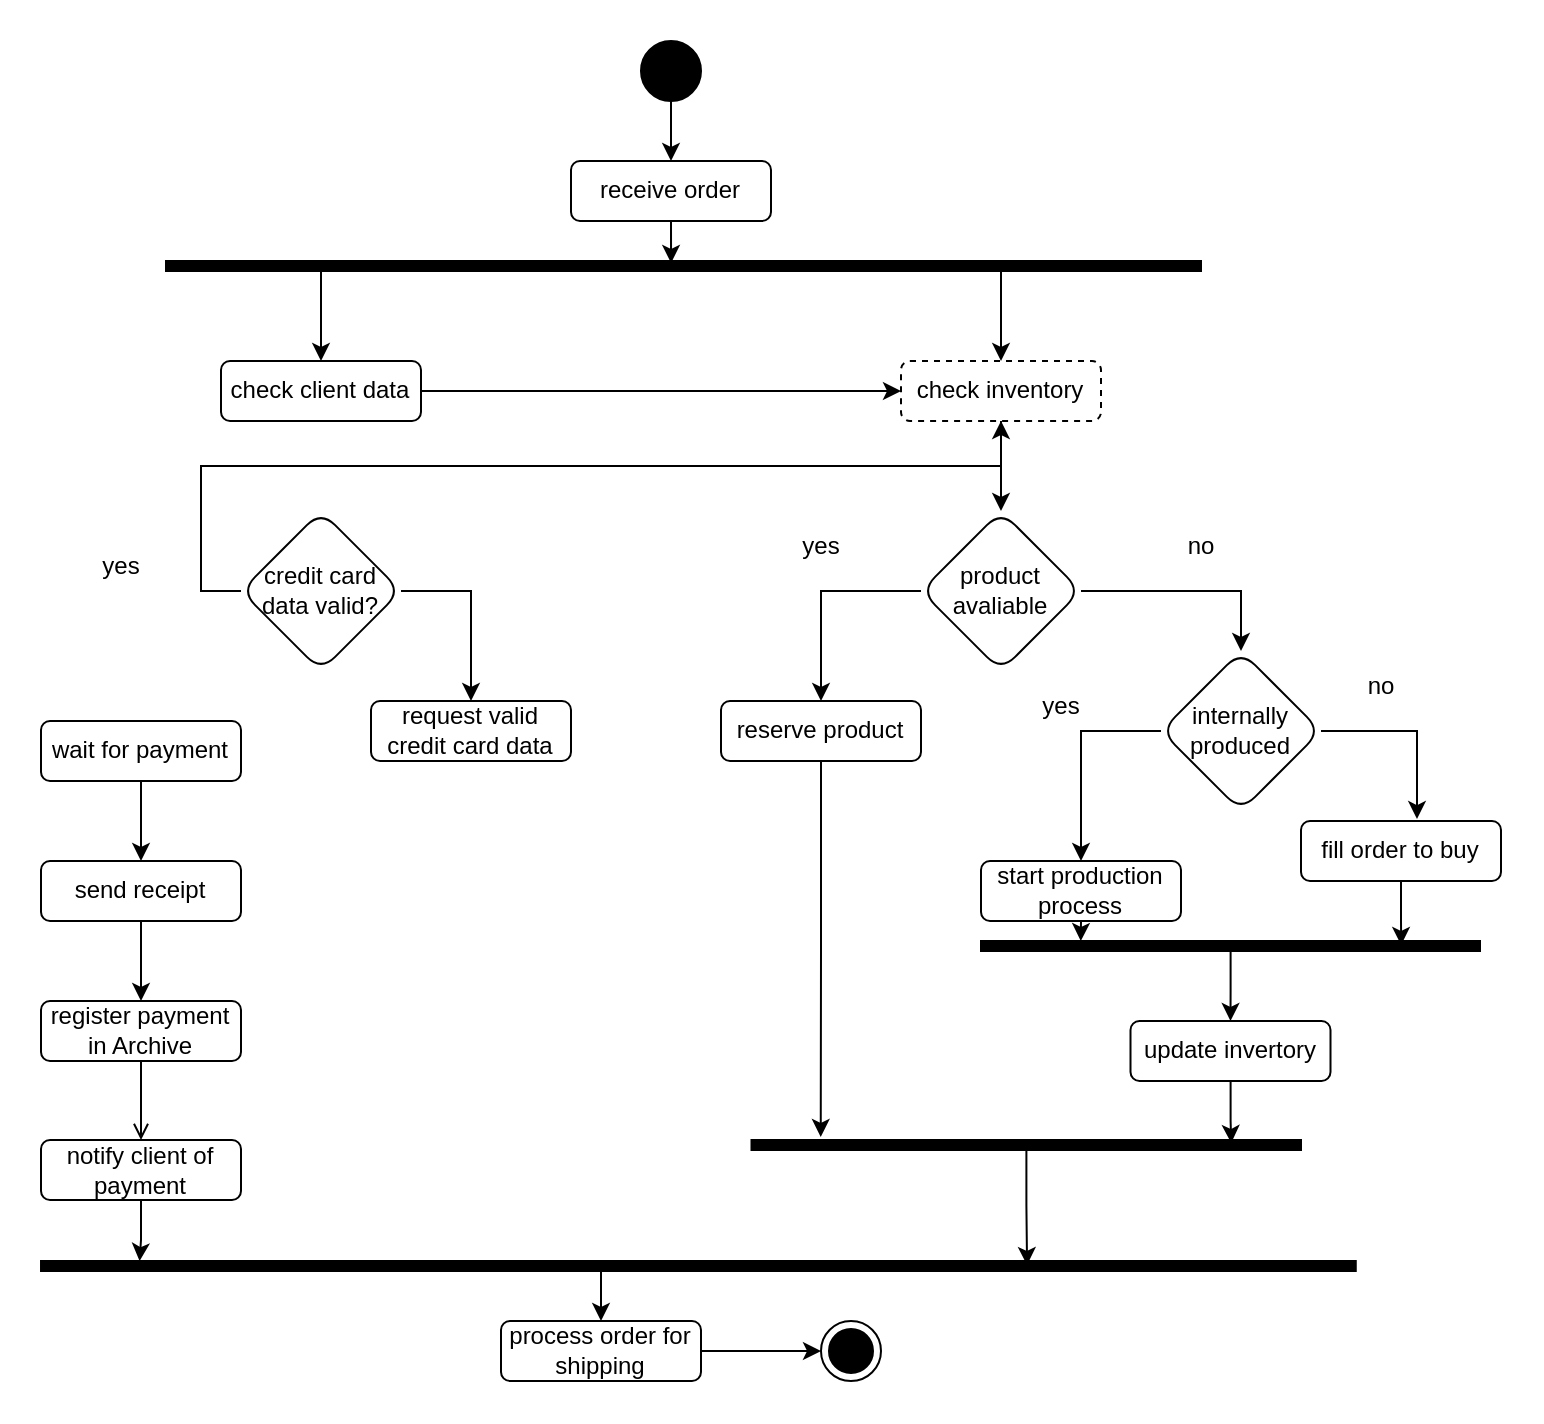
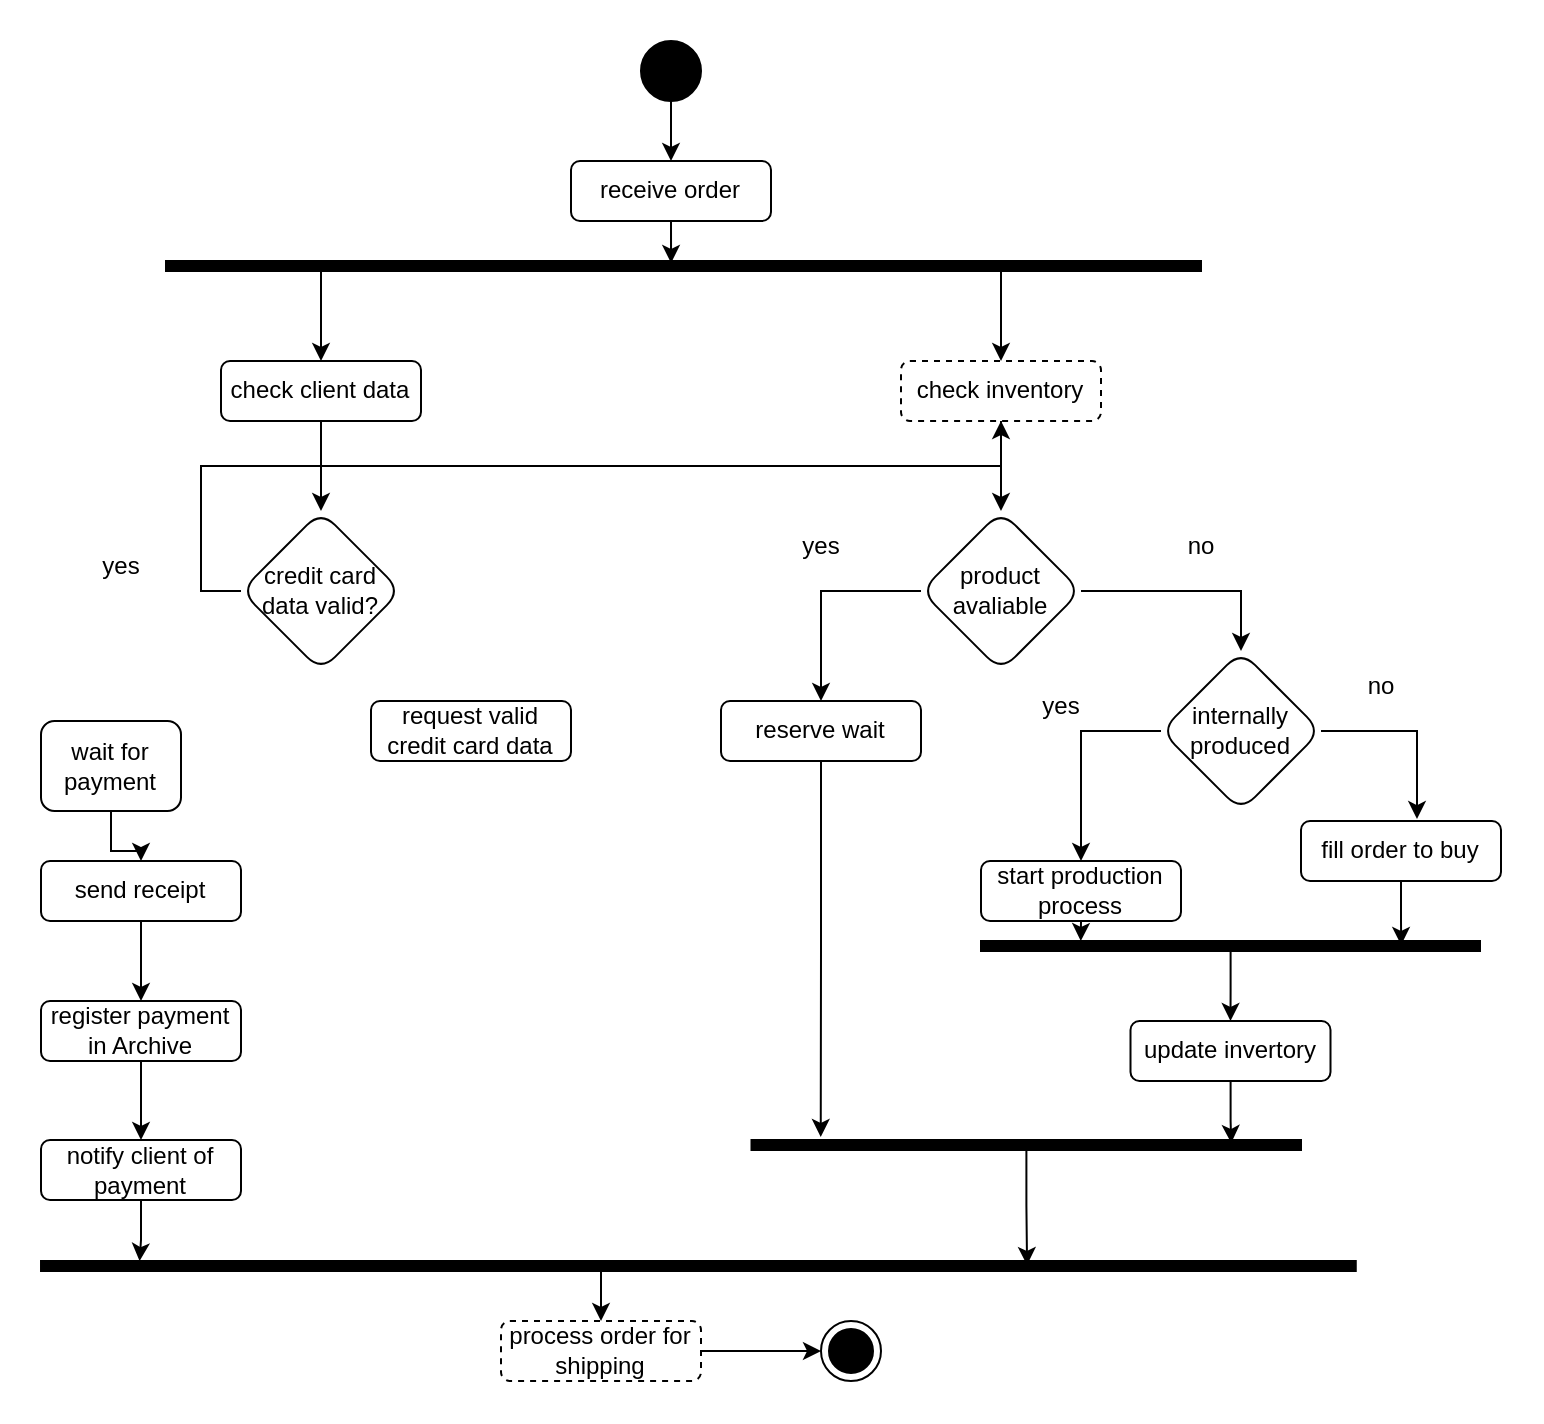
(654, 391) -> (321, 459)
(471, 604) -> none
(821, 731) -> (821, 731)
(141, 751) -> (111, 766)
(141, 1128) -> (141, 1125)
(601, 1351) -> (601, 1351)
